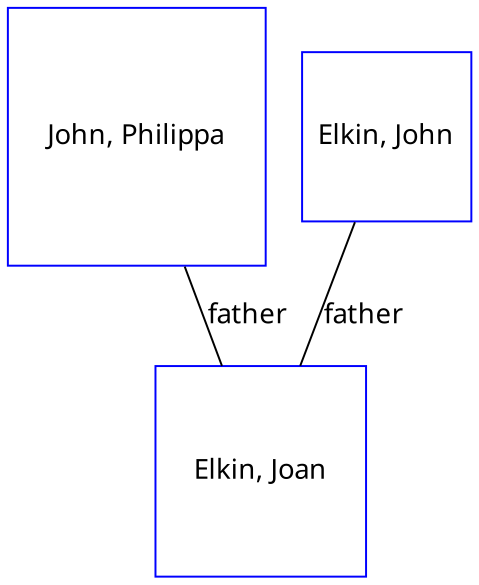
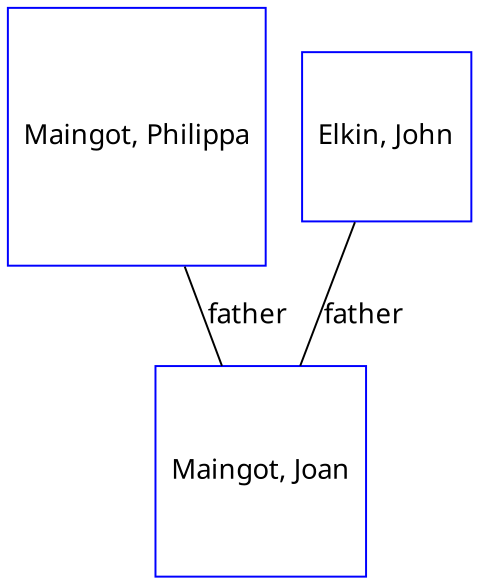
(137, 137) -> (137, 137)
(261, 471) -> (261, 471)
